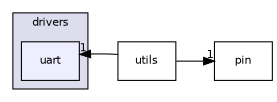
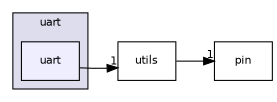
(50, 23) -> (50, 23)
(104, 54) -> (95, 68)
